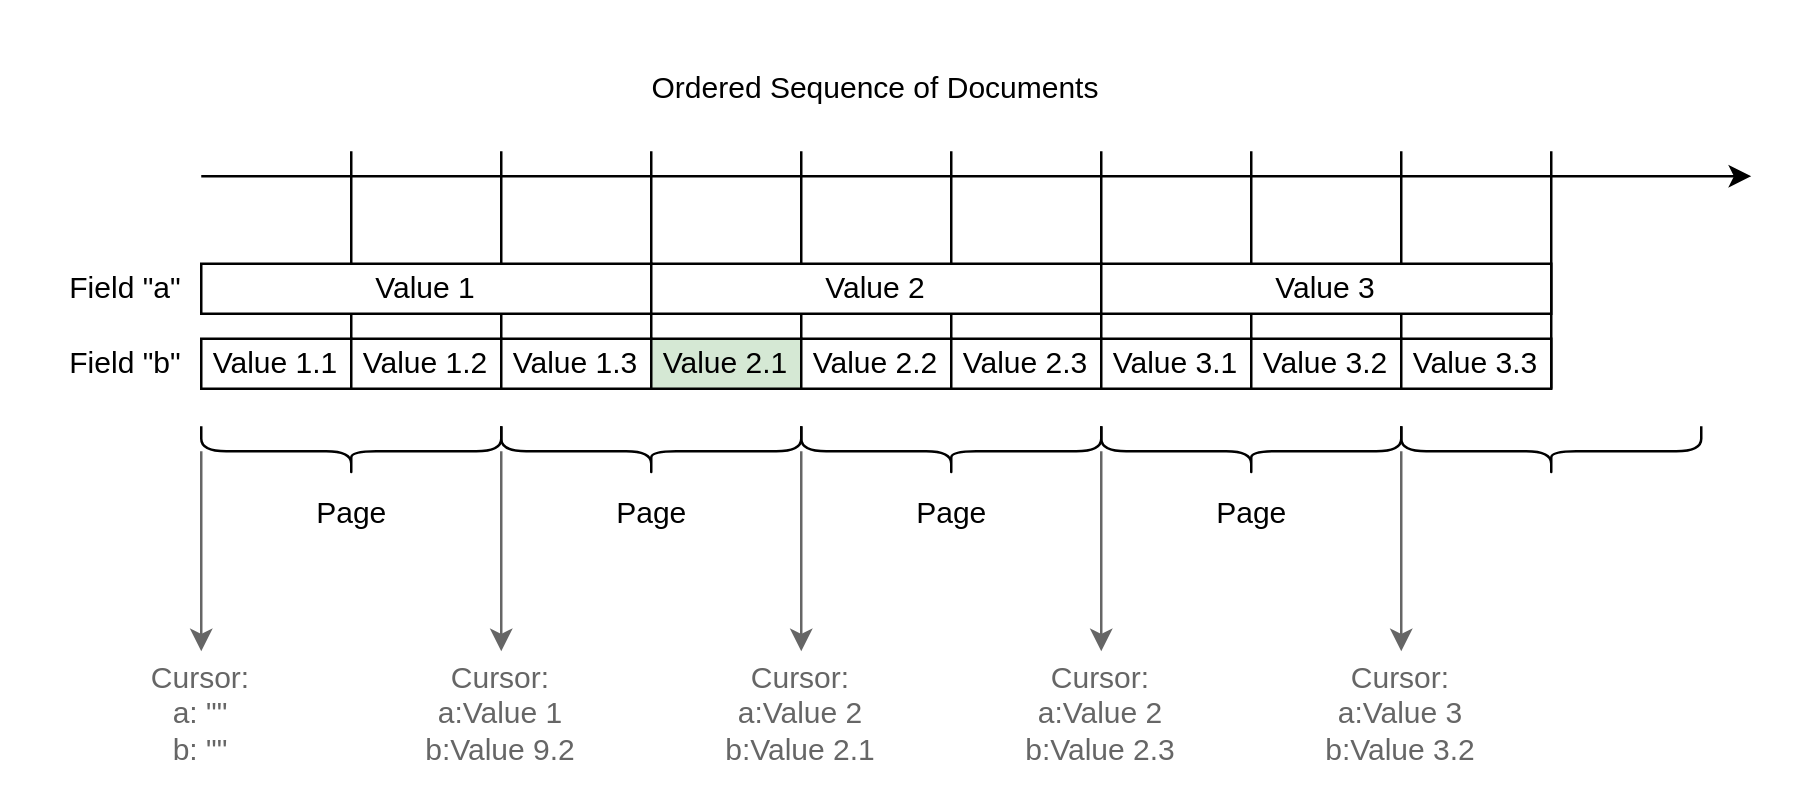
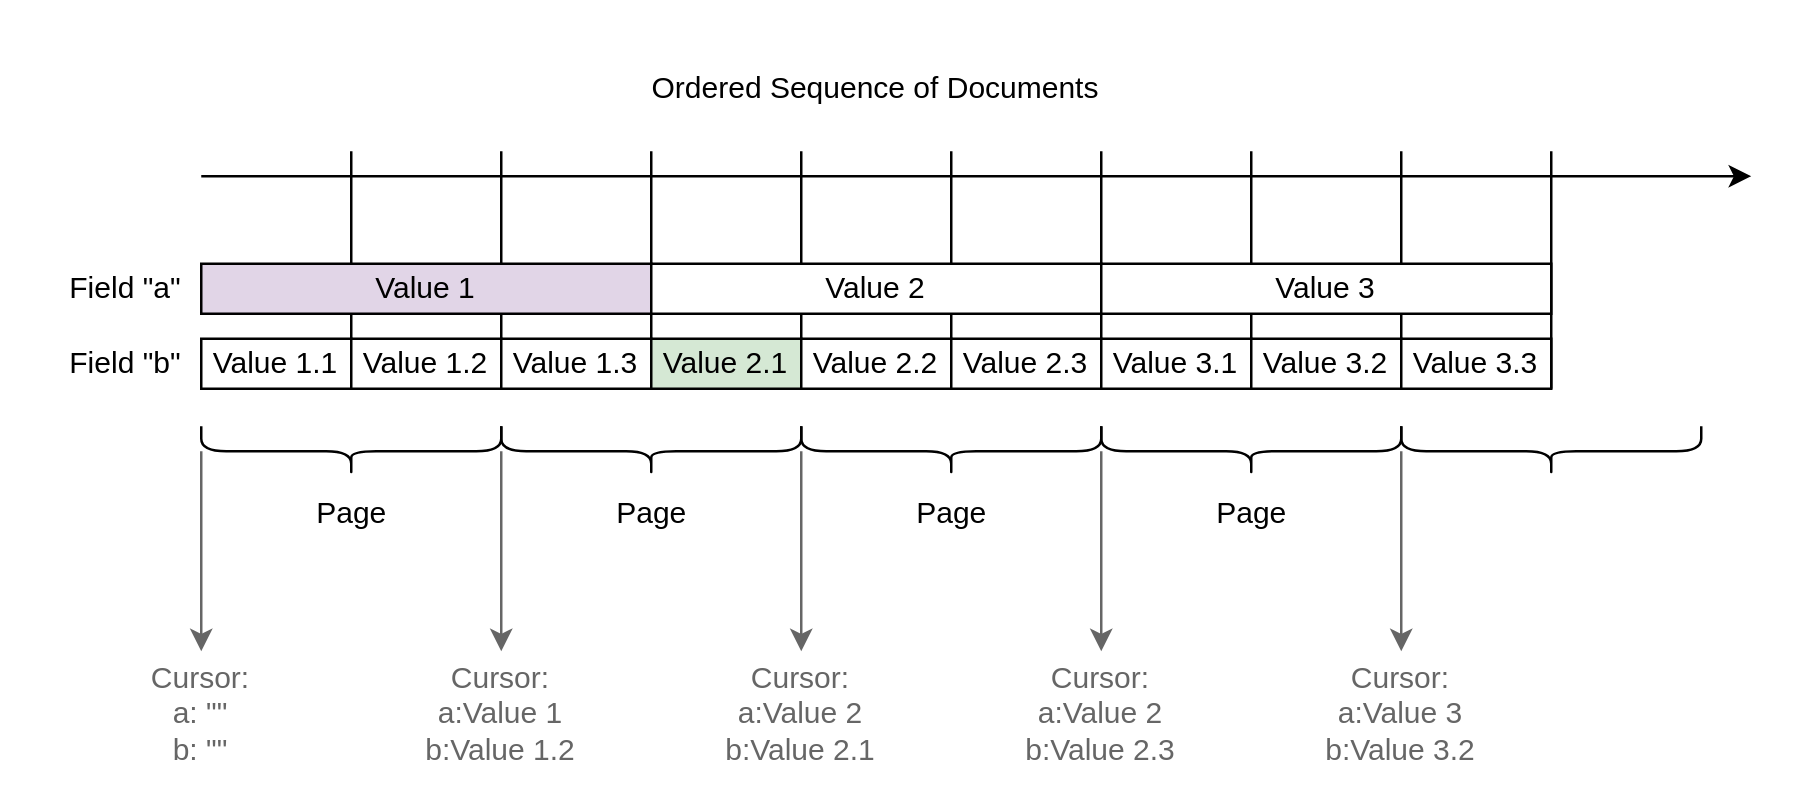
(426, 289) -> (426, 289)
(501, 714) -> (501, 714)
